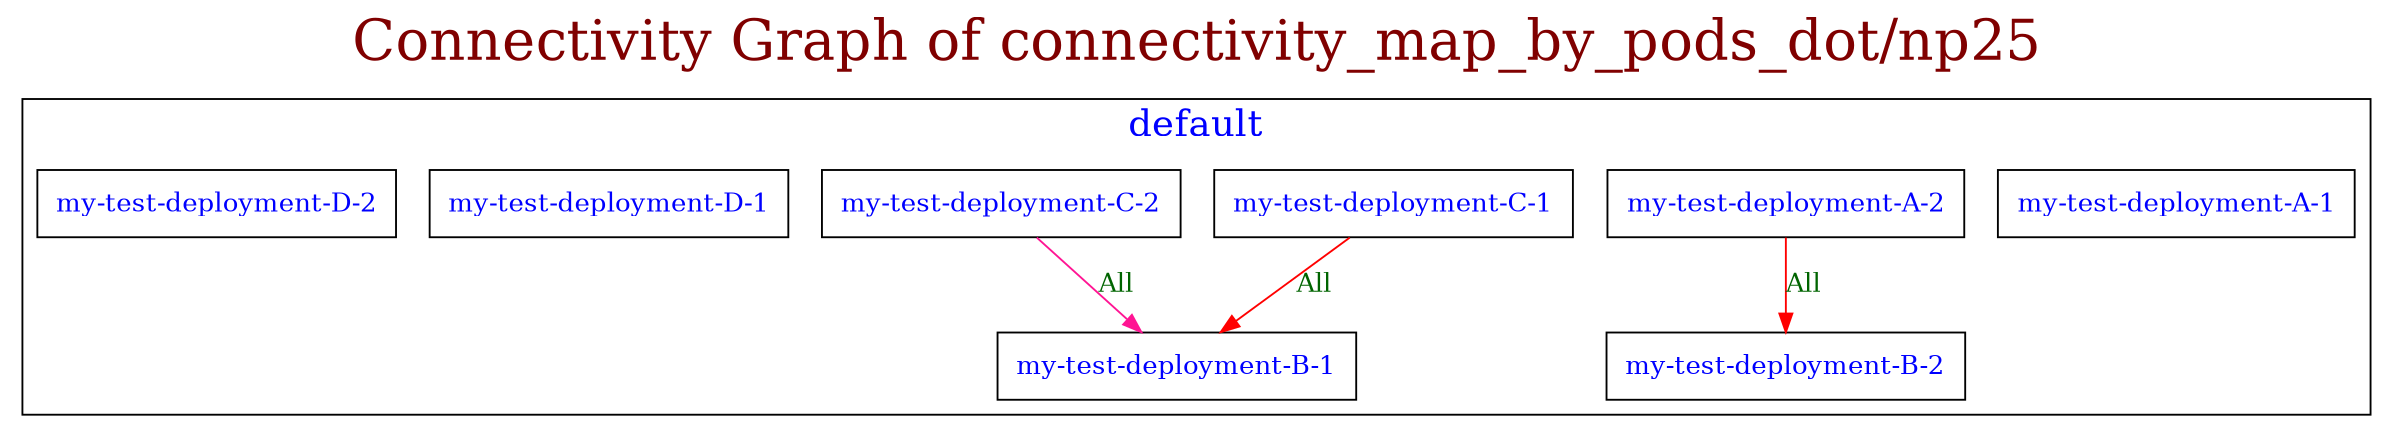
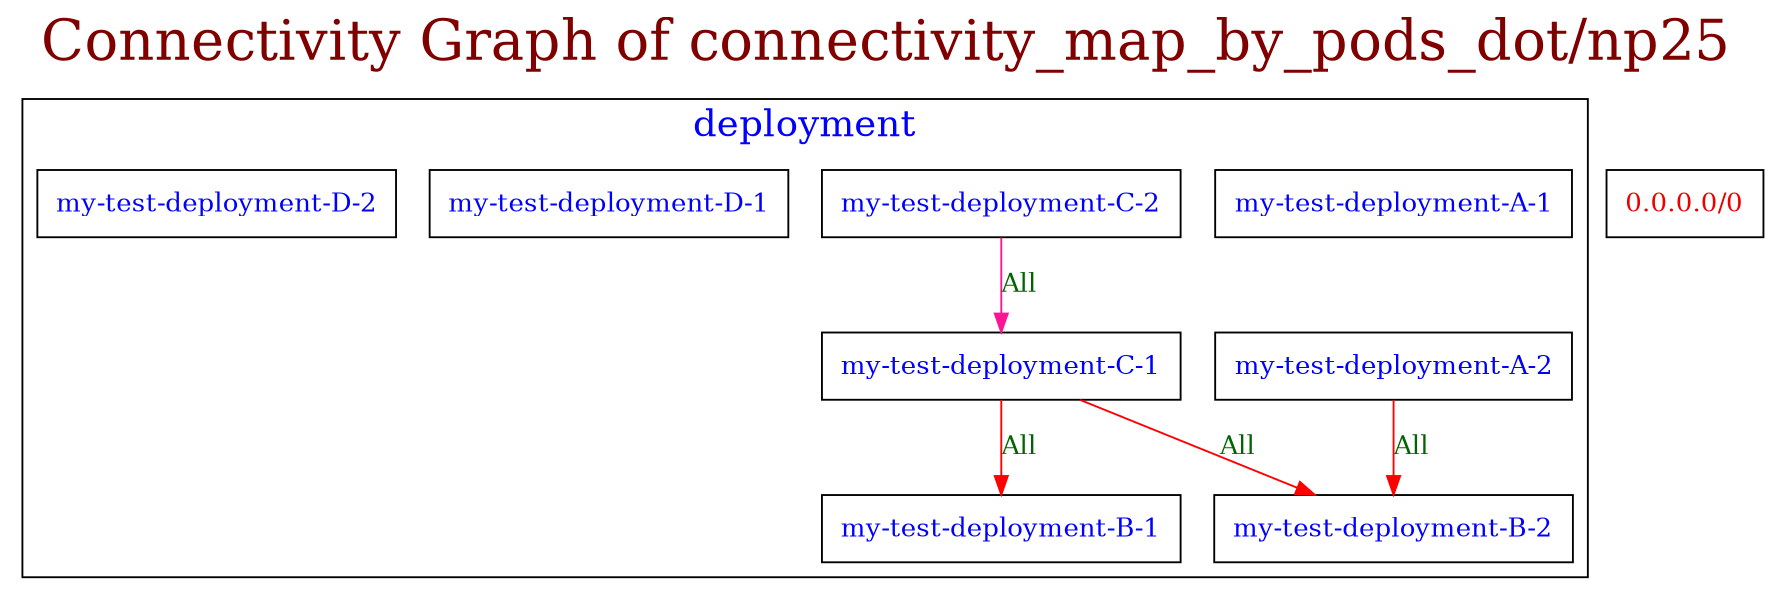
(1196, 127) -> (805, 127)
none -> (1685, 204)
(1082, 278) -> (1001, 276)
none -> (1189, 444)
